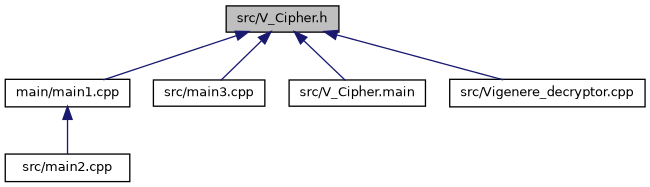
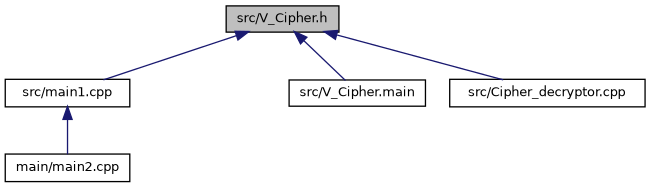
(68, 93) -> (68, 93)
(209, 93) -> none
(547, 93) -> (547, 93)
(68, 168) -> (68, 168)
